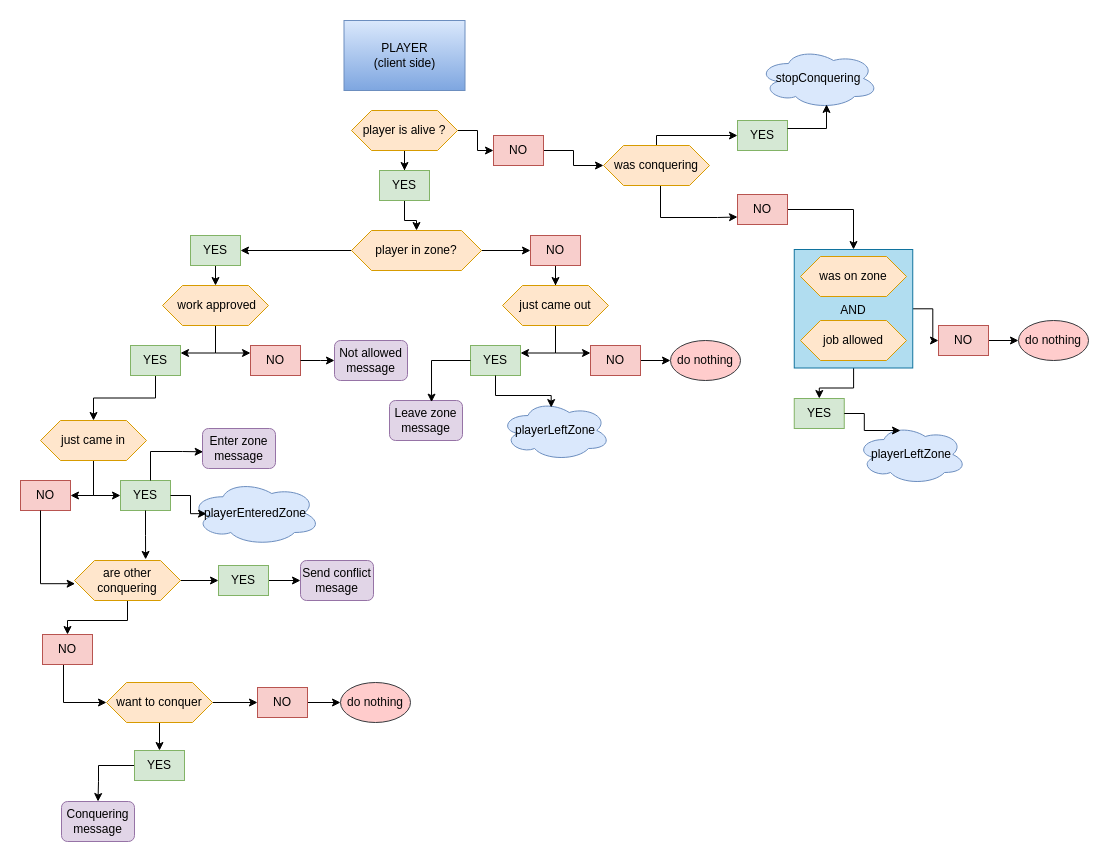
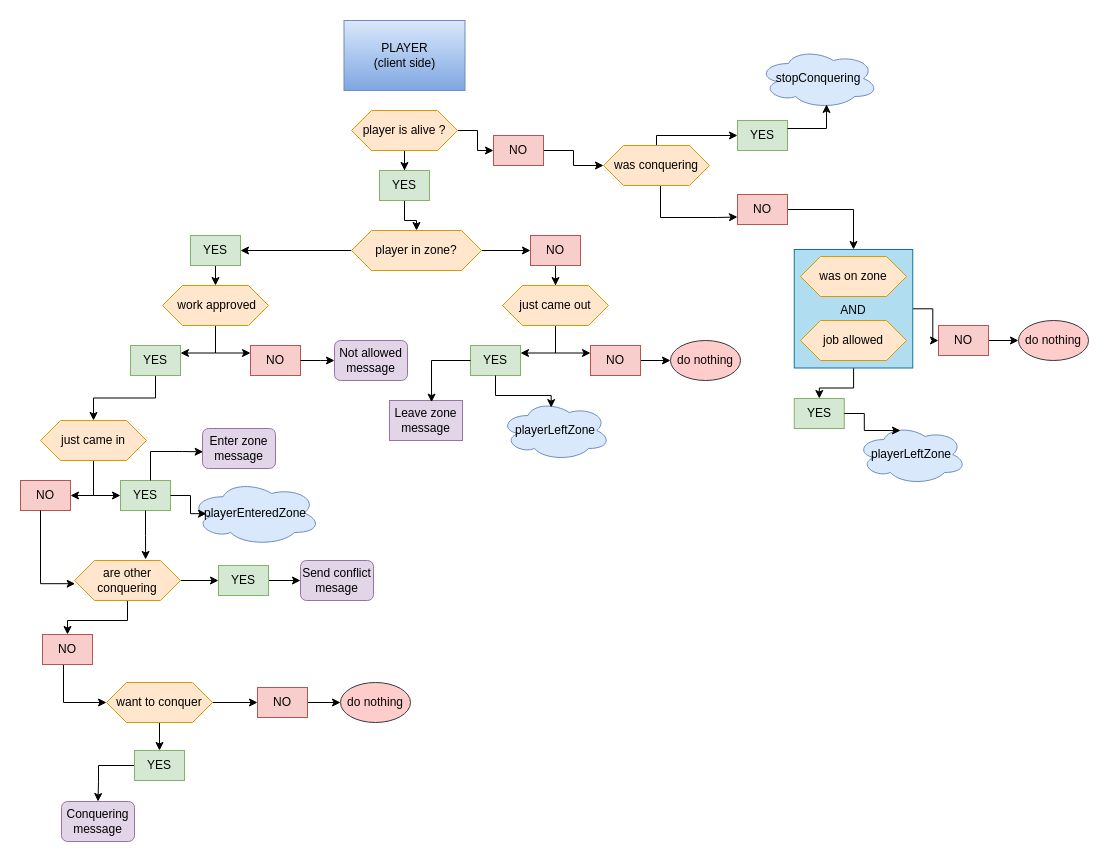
(426, 421) -> (426, 421)
